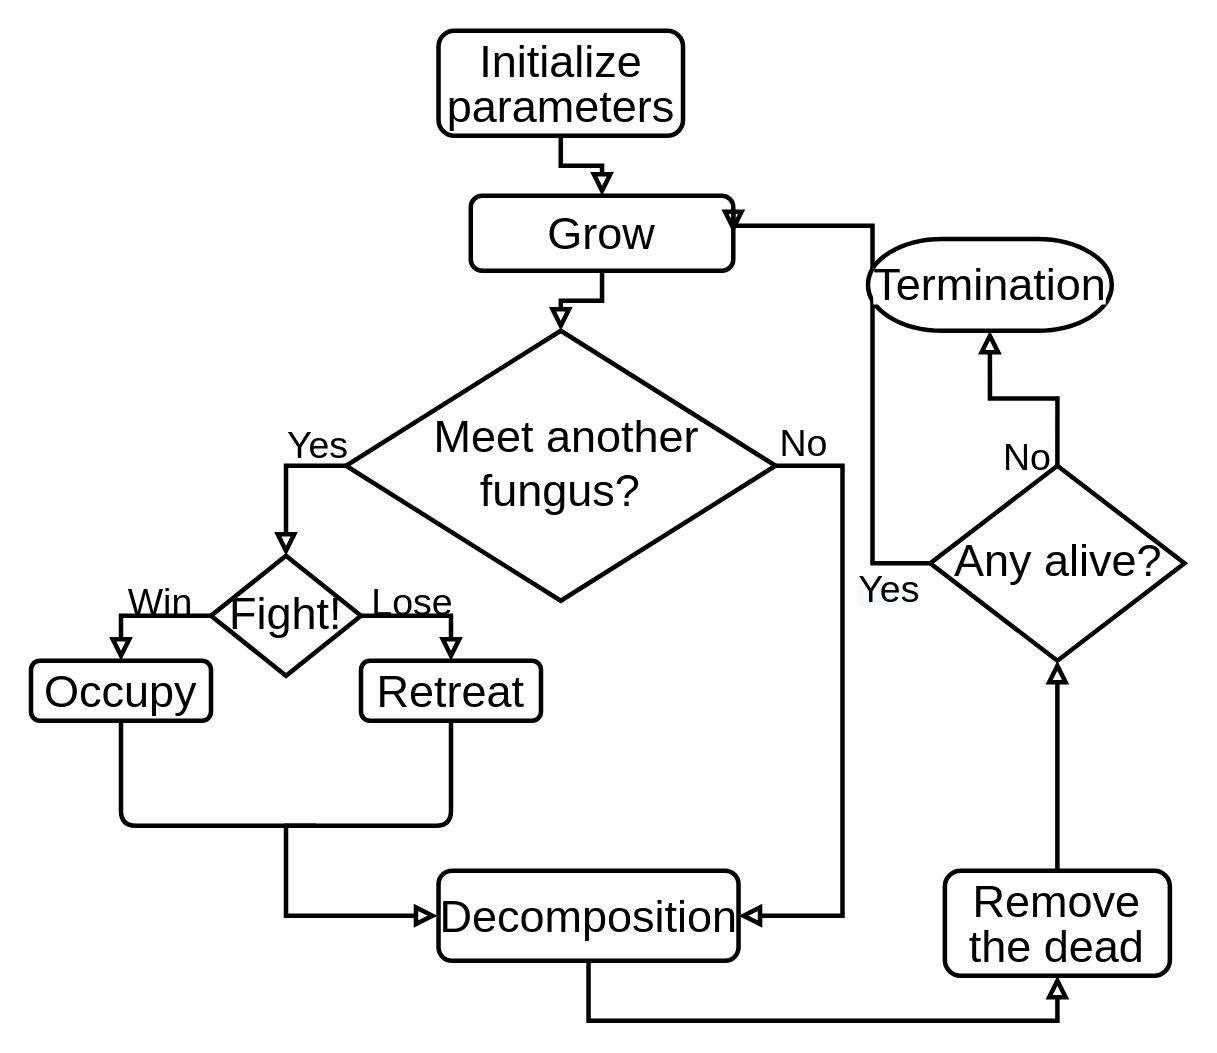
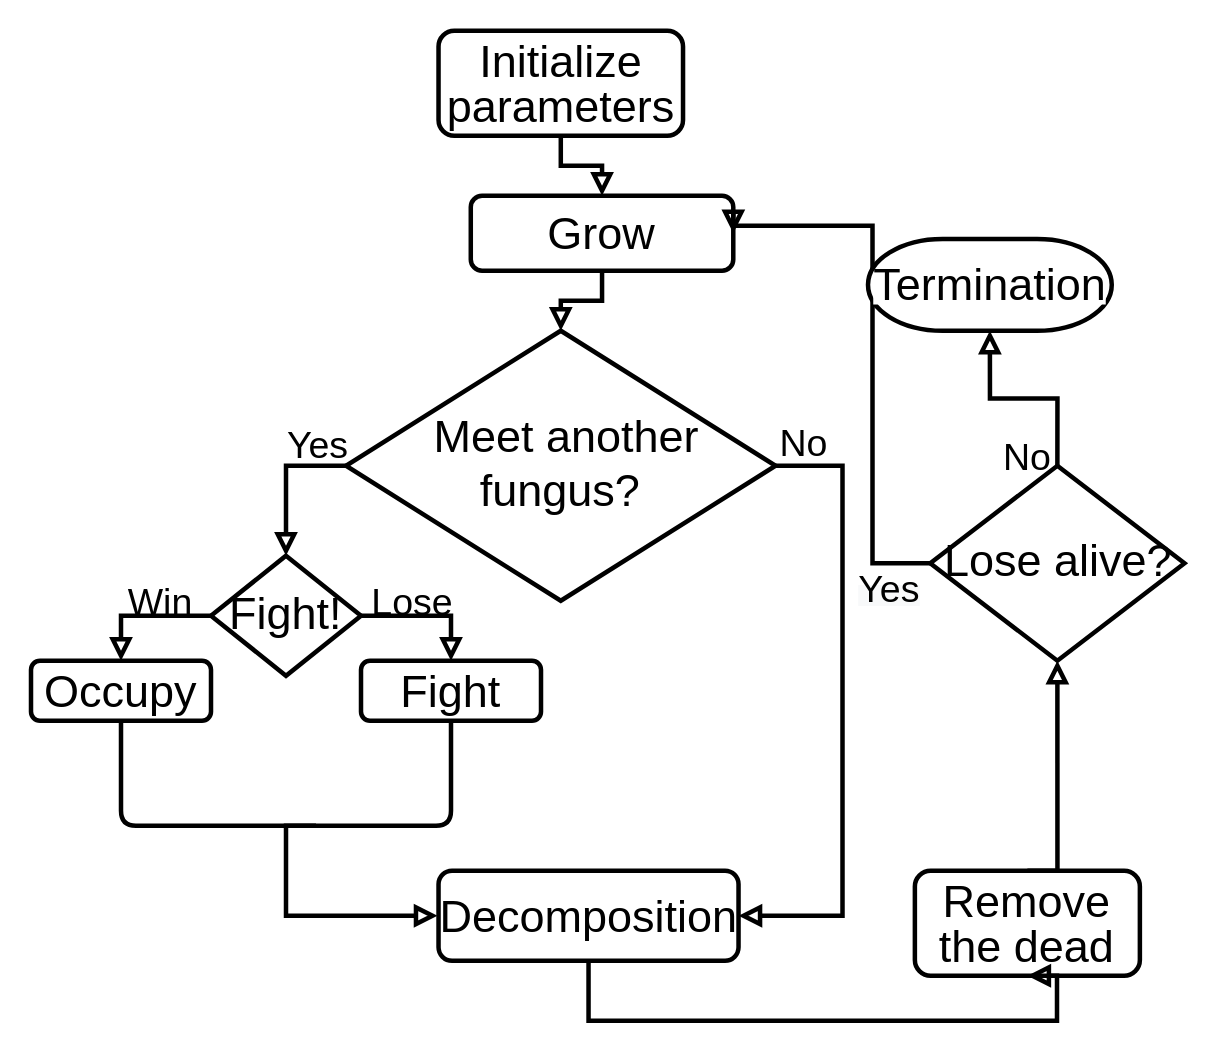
(1058, 560) -> (1058, 560)
(451, 691) -> (451, 691)
(1057, 923) -> (1027, 923)
